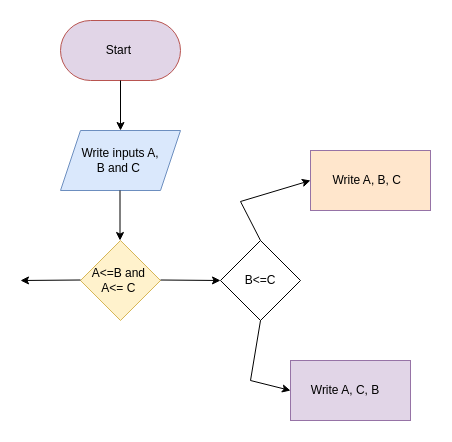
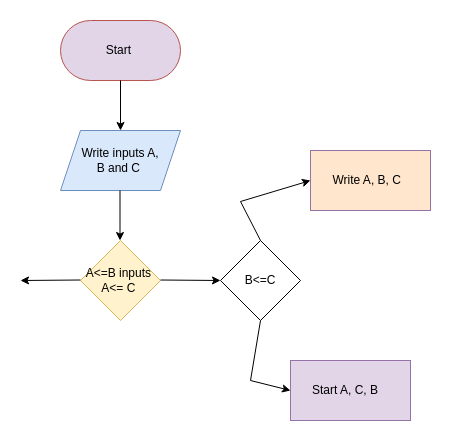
(121, 281) -> (121, 281)
(351, 391) -> (351, 391)
